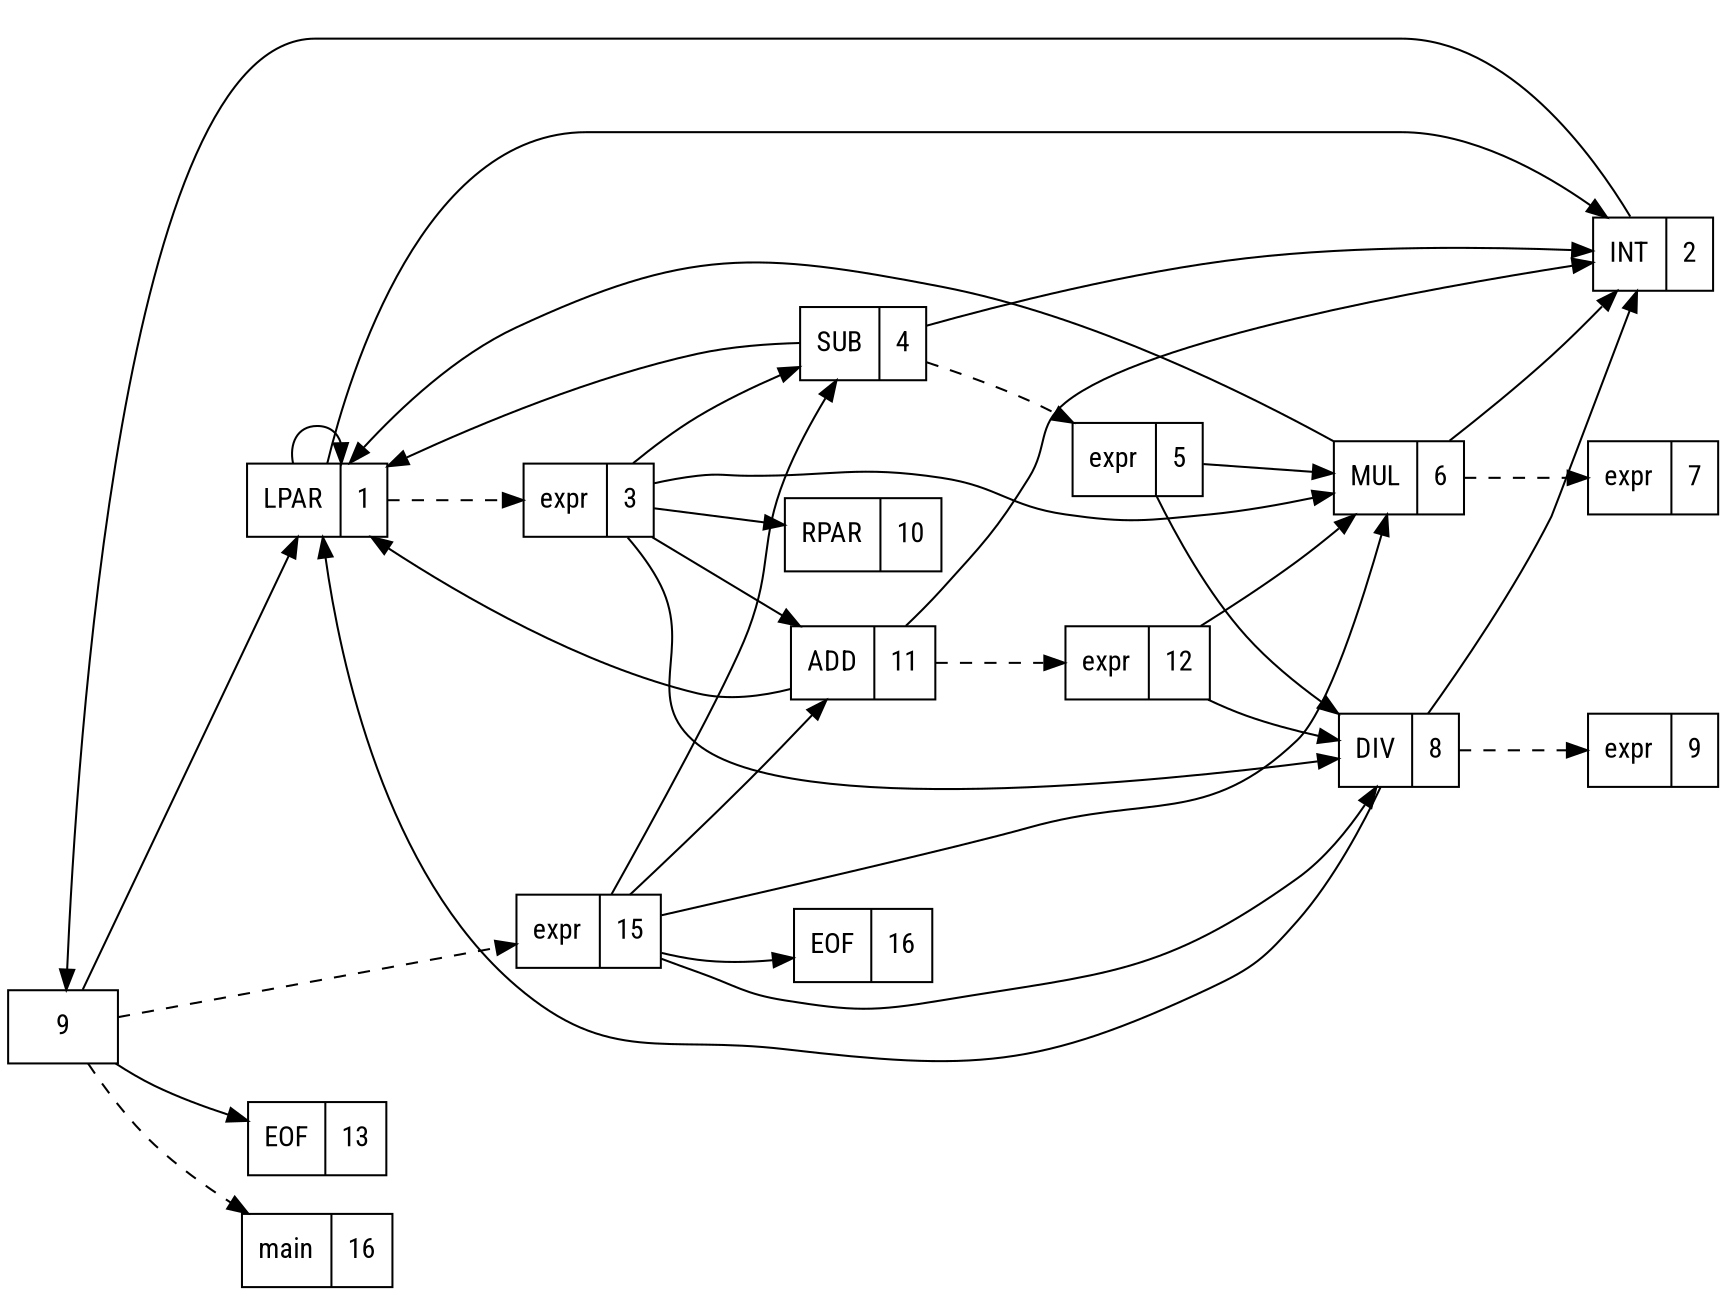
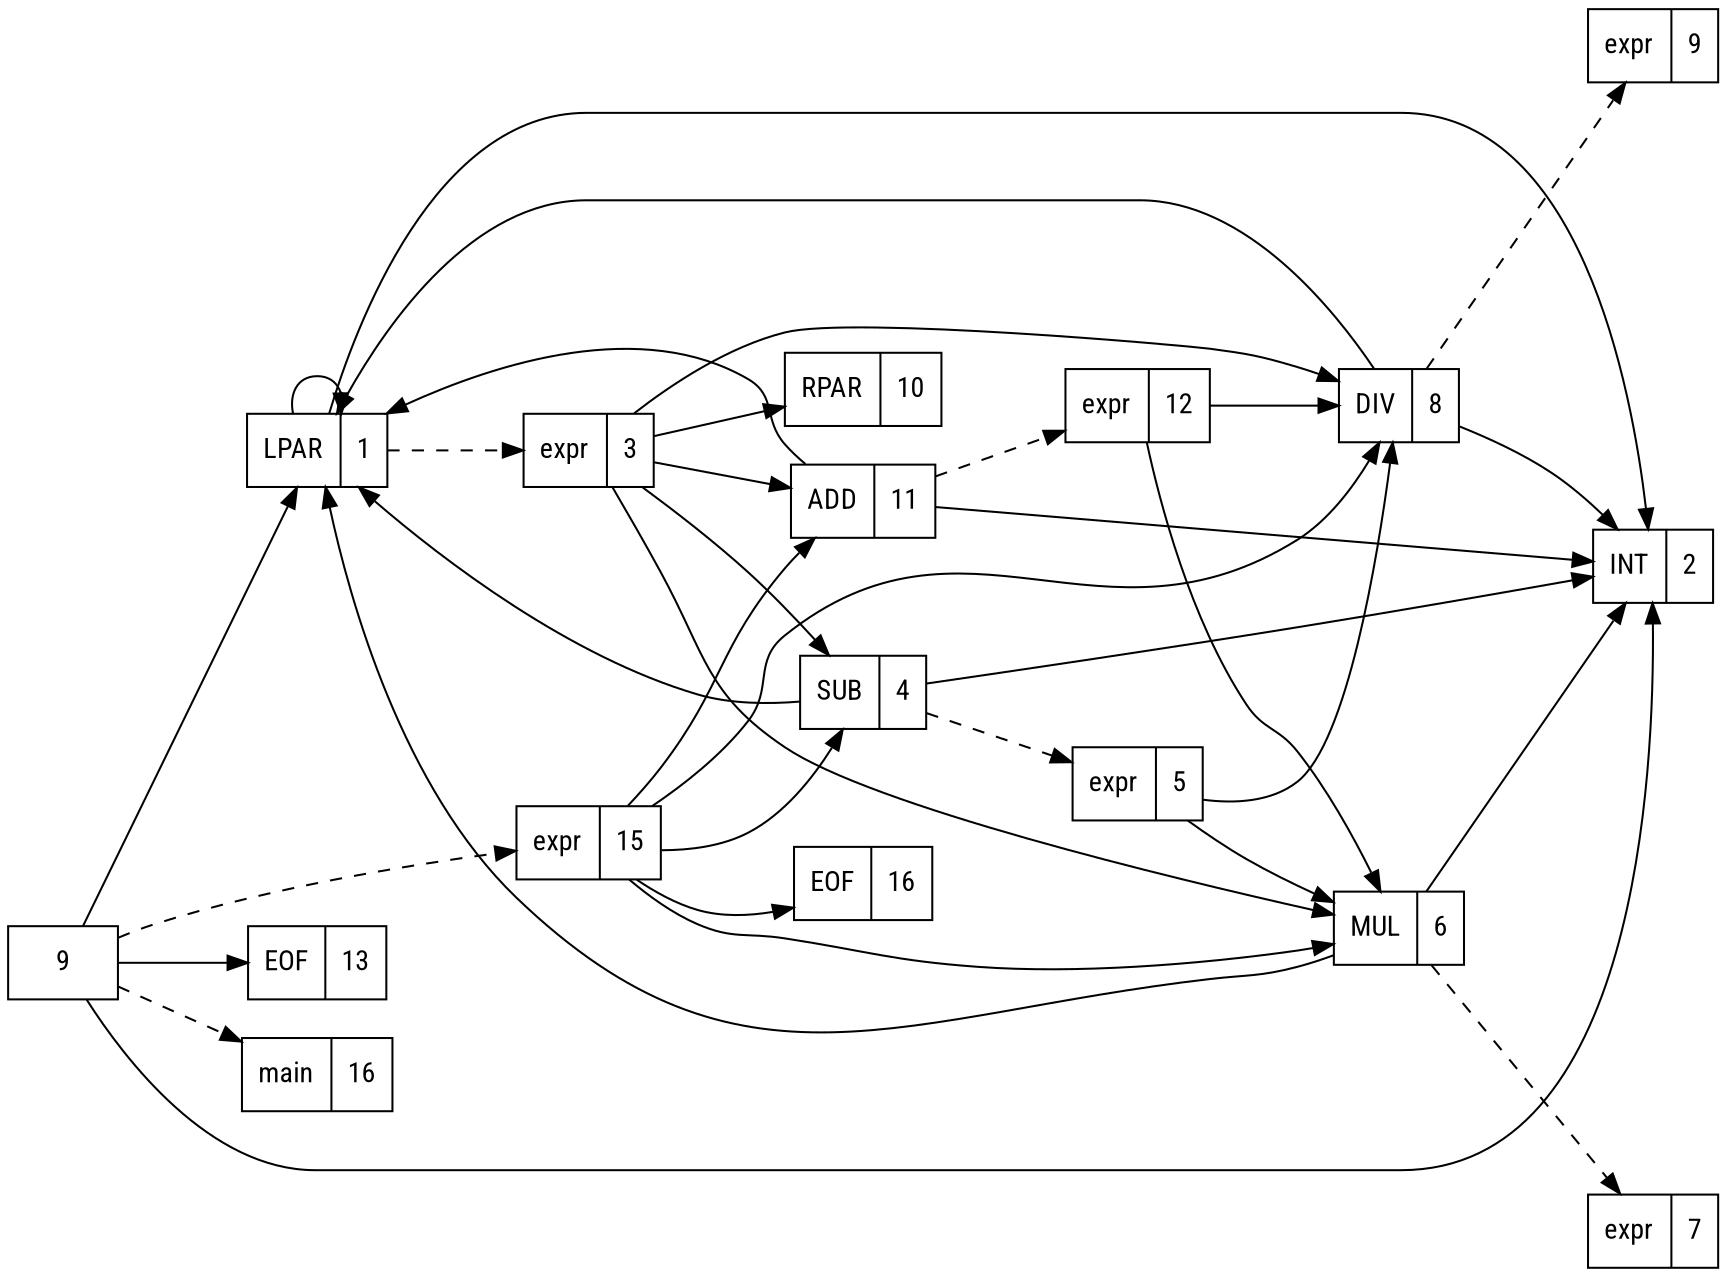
(509, 39) -> (1041, 1170)
